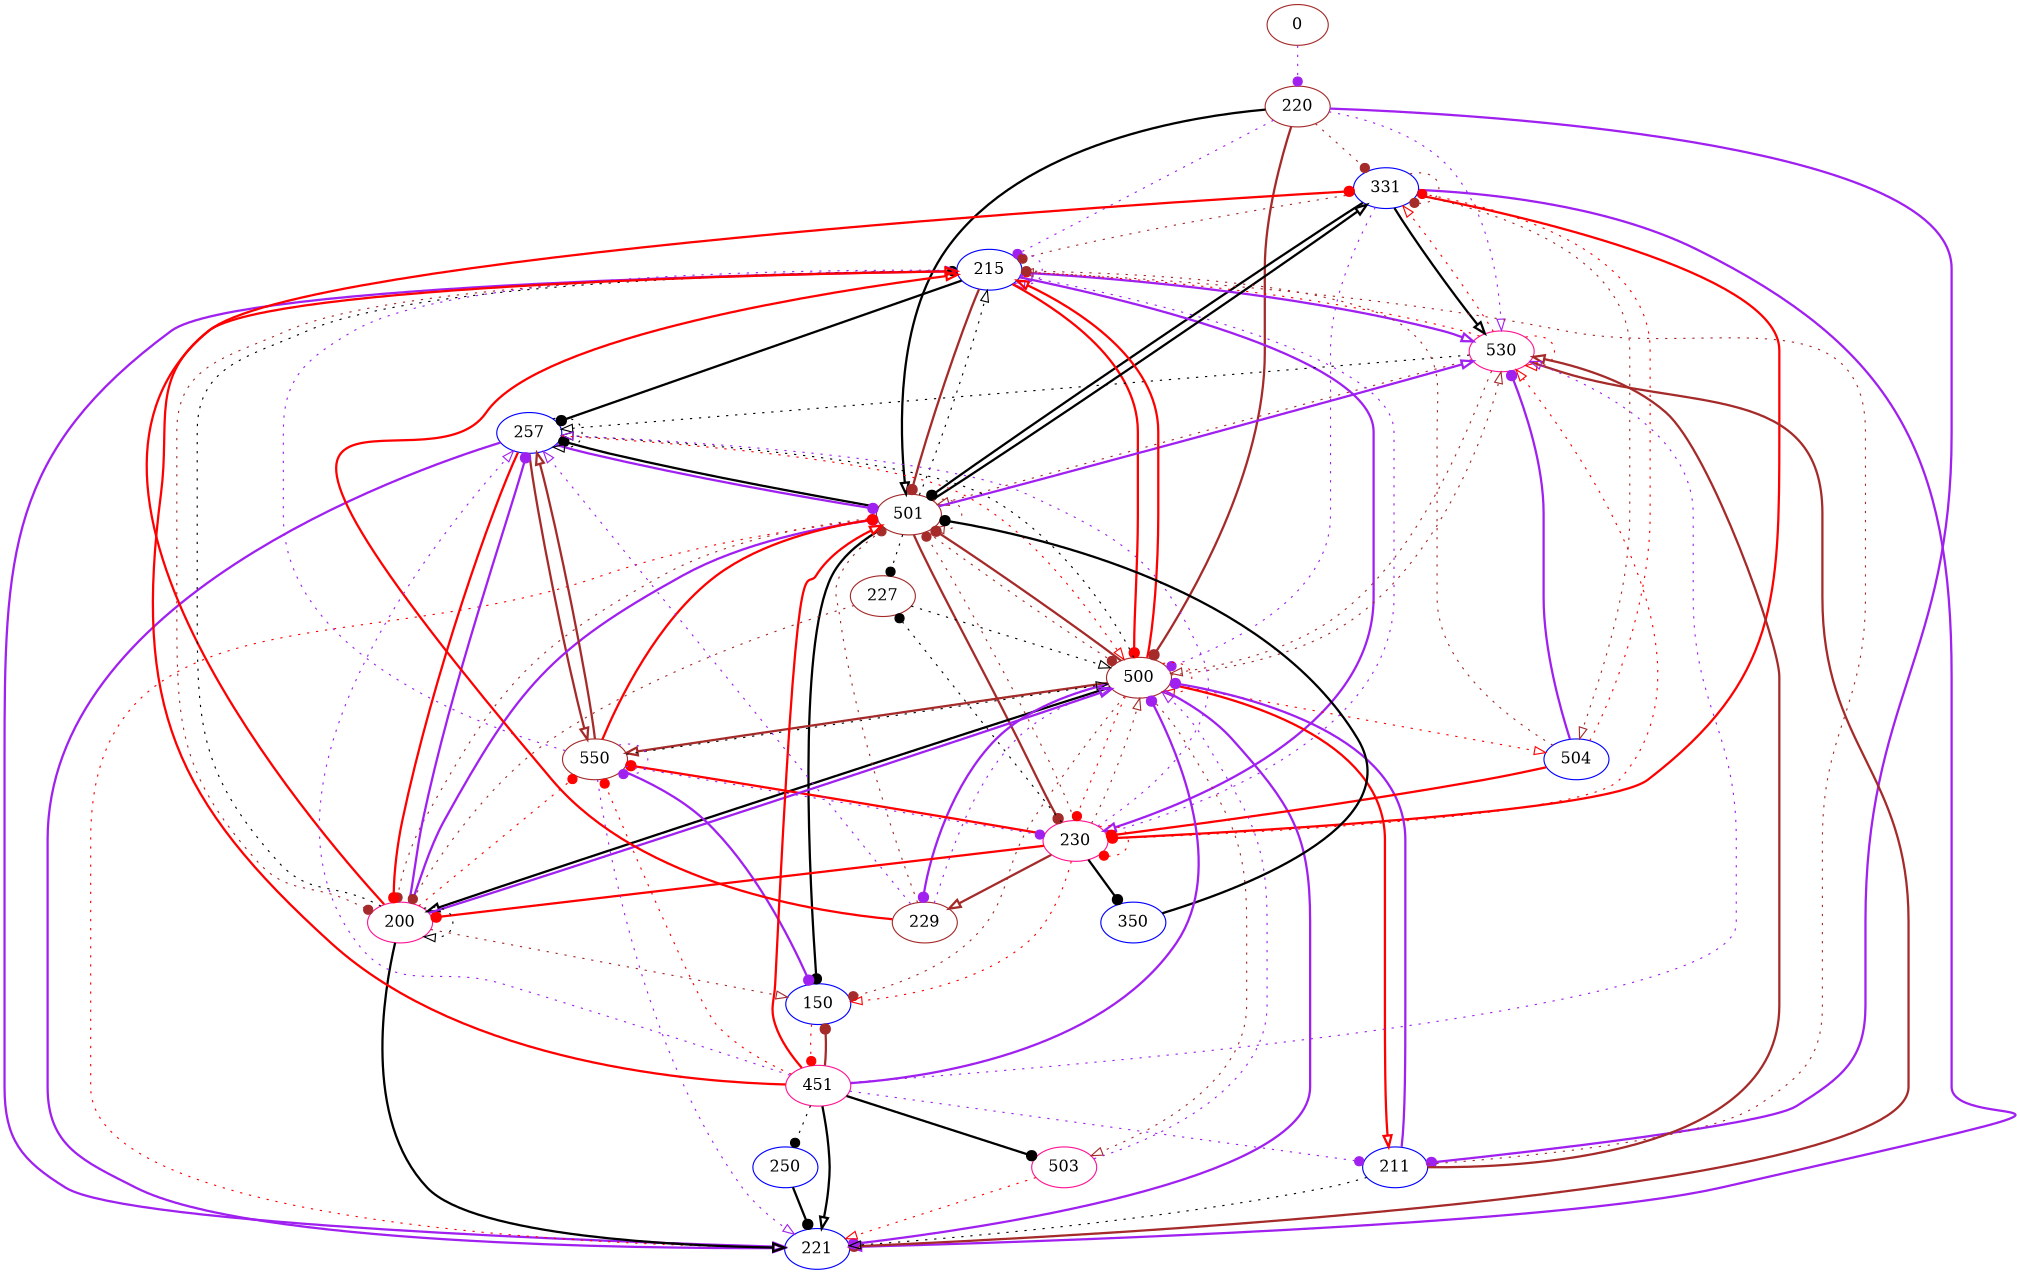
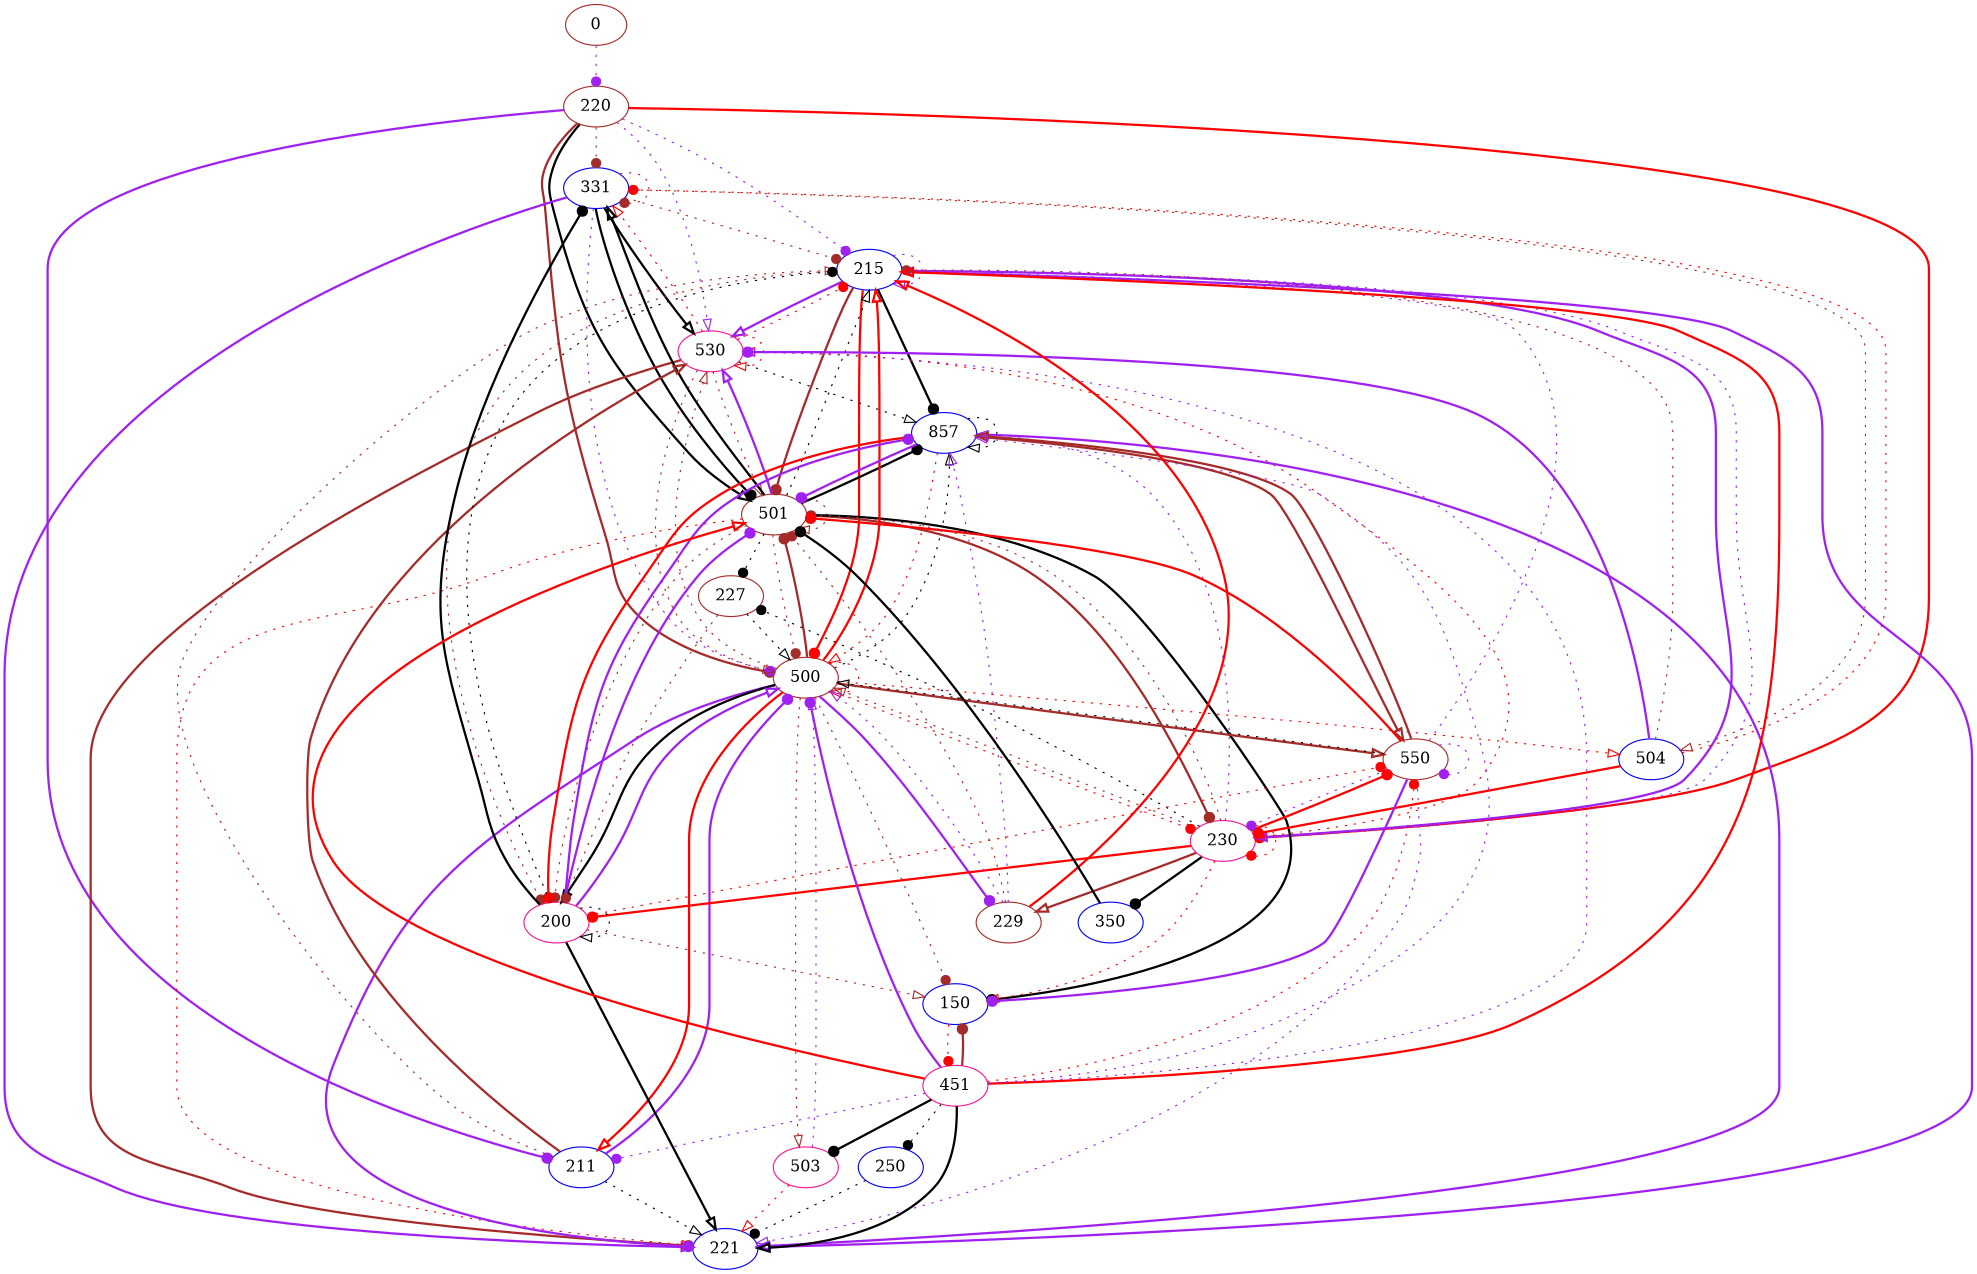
(445, 273) -> (441, 612)
(529, 433) -> (944, 433)
(1756, 648) -> (1833, 209)
(799, 1204) -> (812, 1206)
